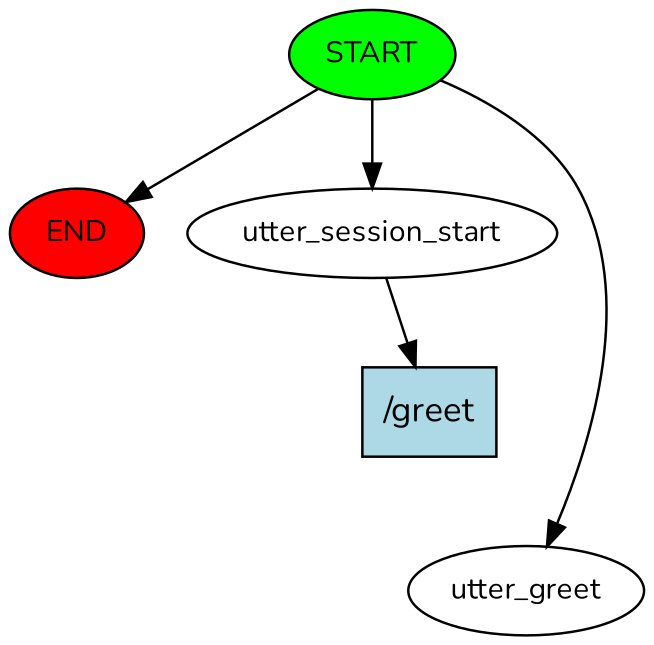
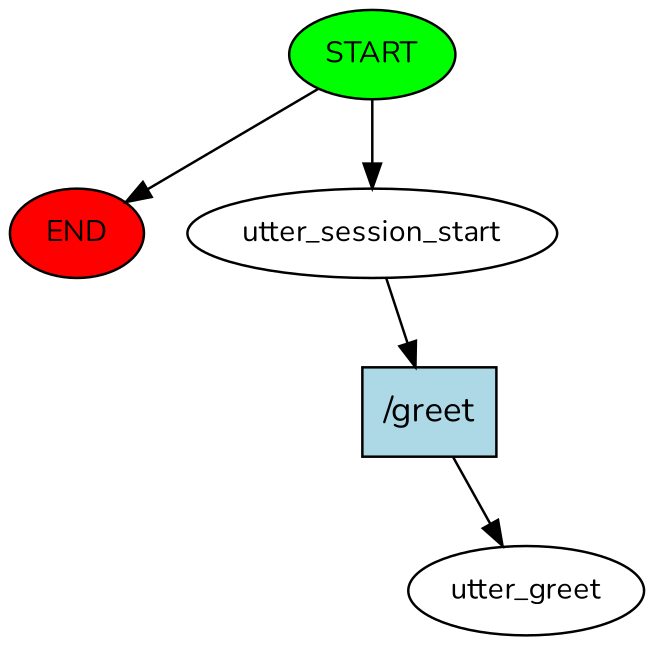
(603, 268) -> (472, 491)
